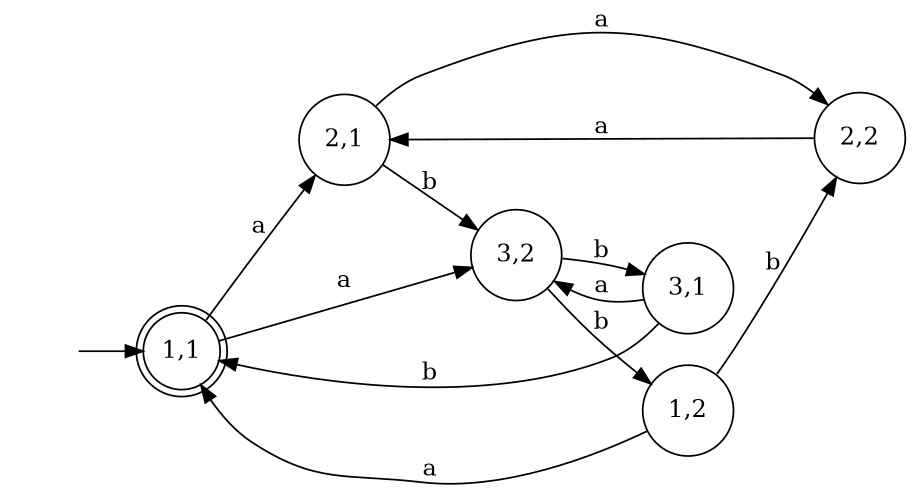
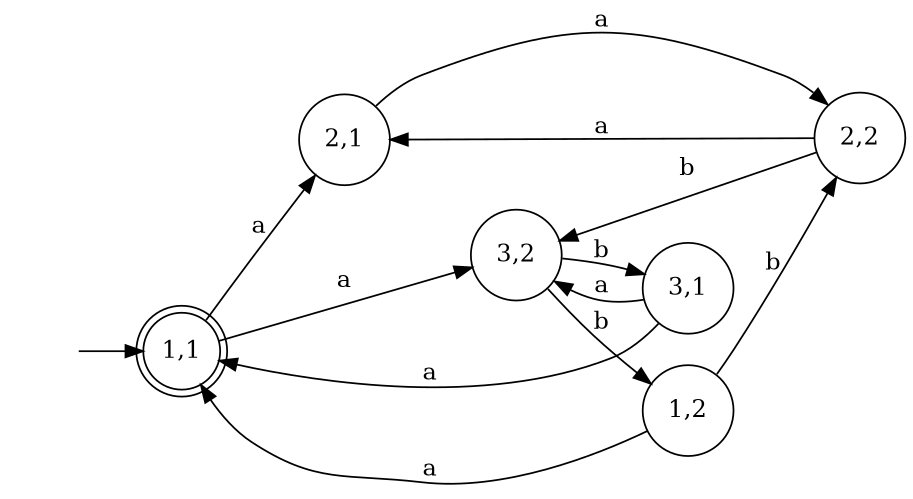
(423, 192) -> (696, 194)
(430, 373) -> (430, 373)
